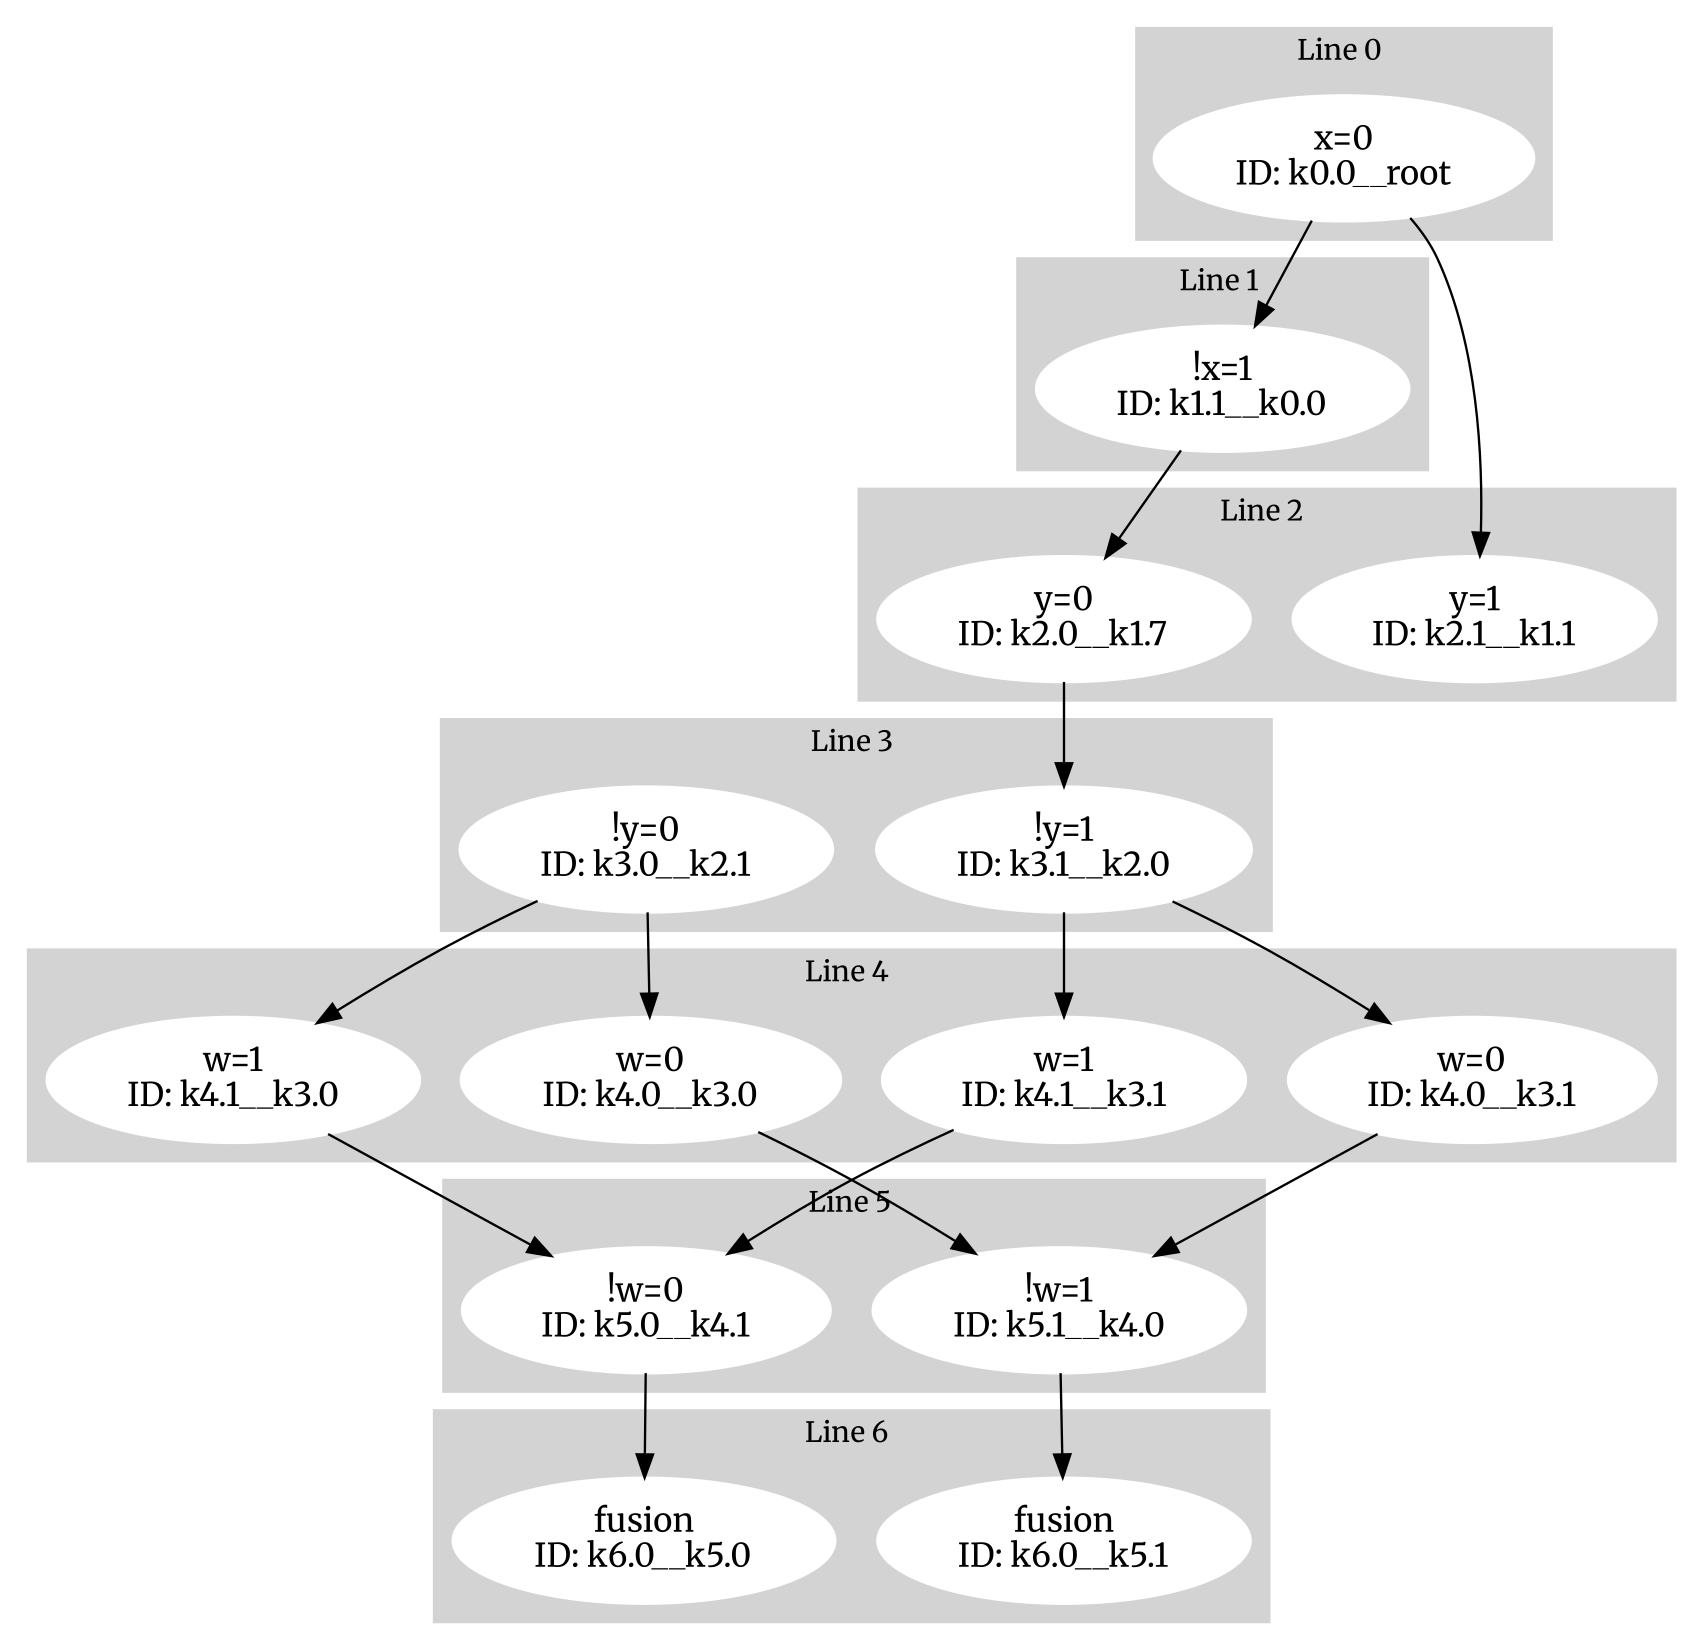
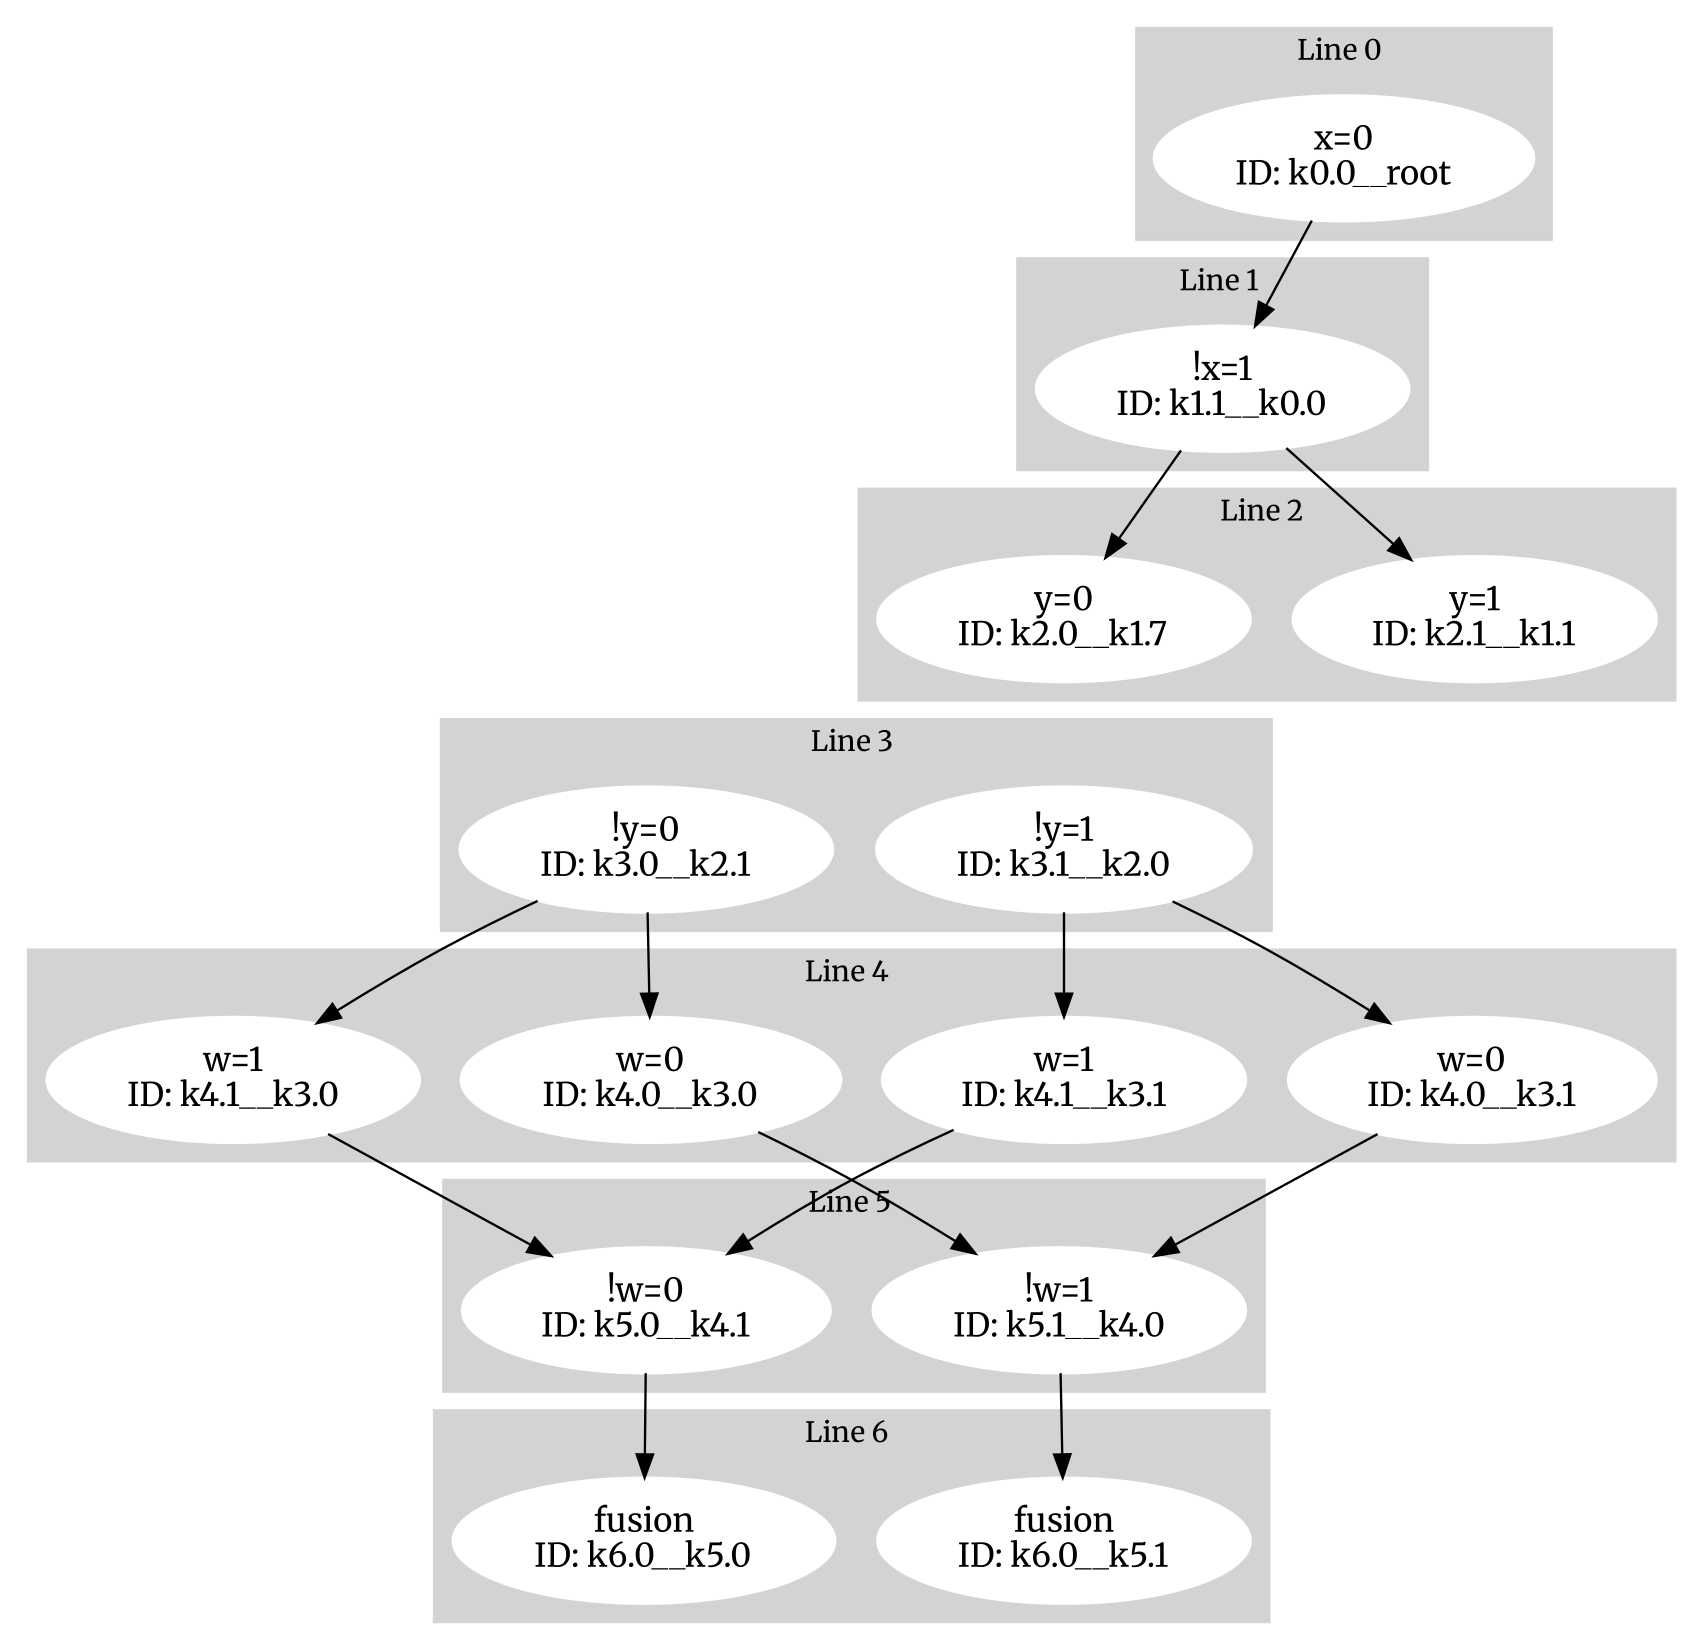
(1470, 369) -> (1348, 503)
(1064, 734) -> none
